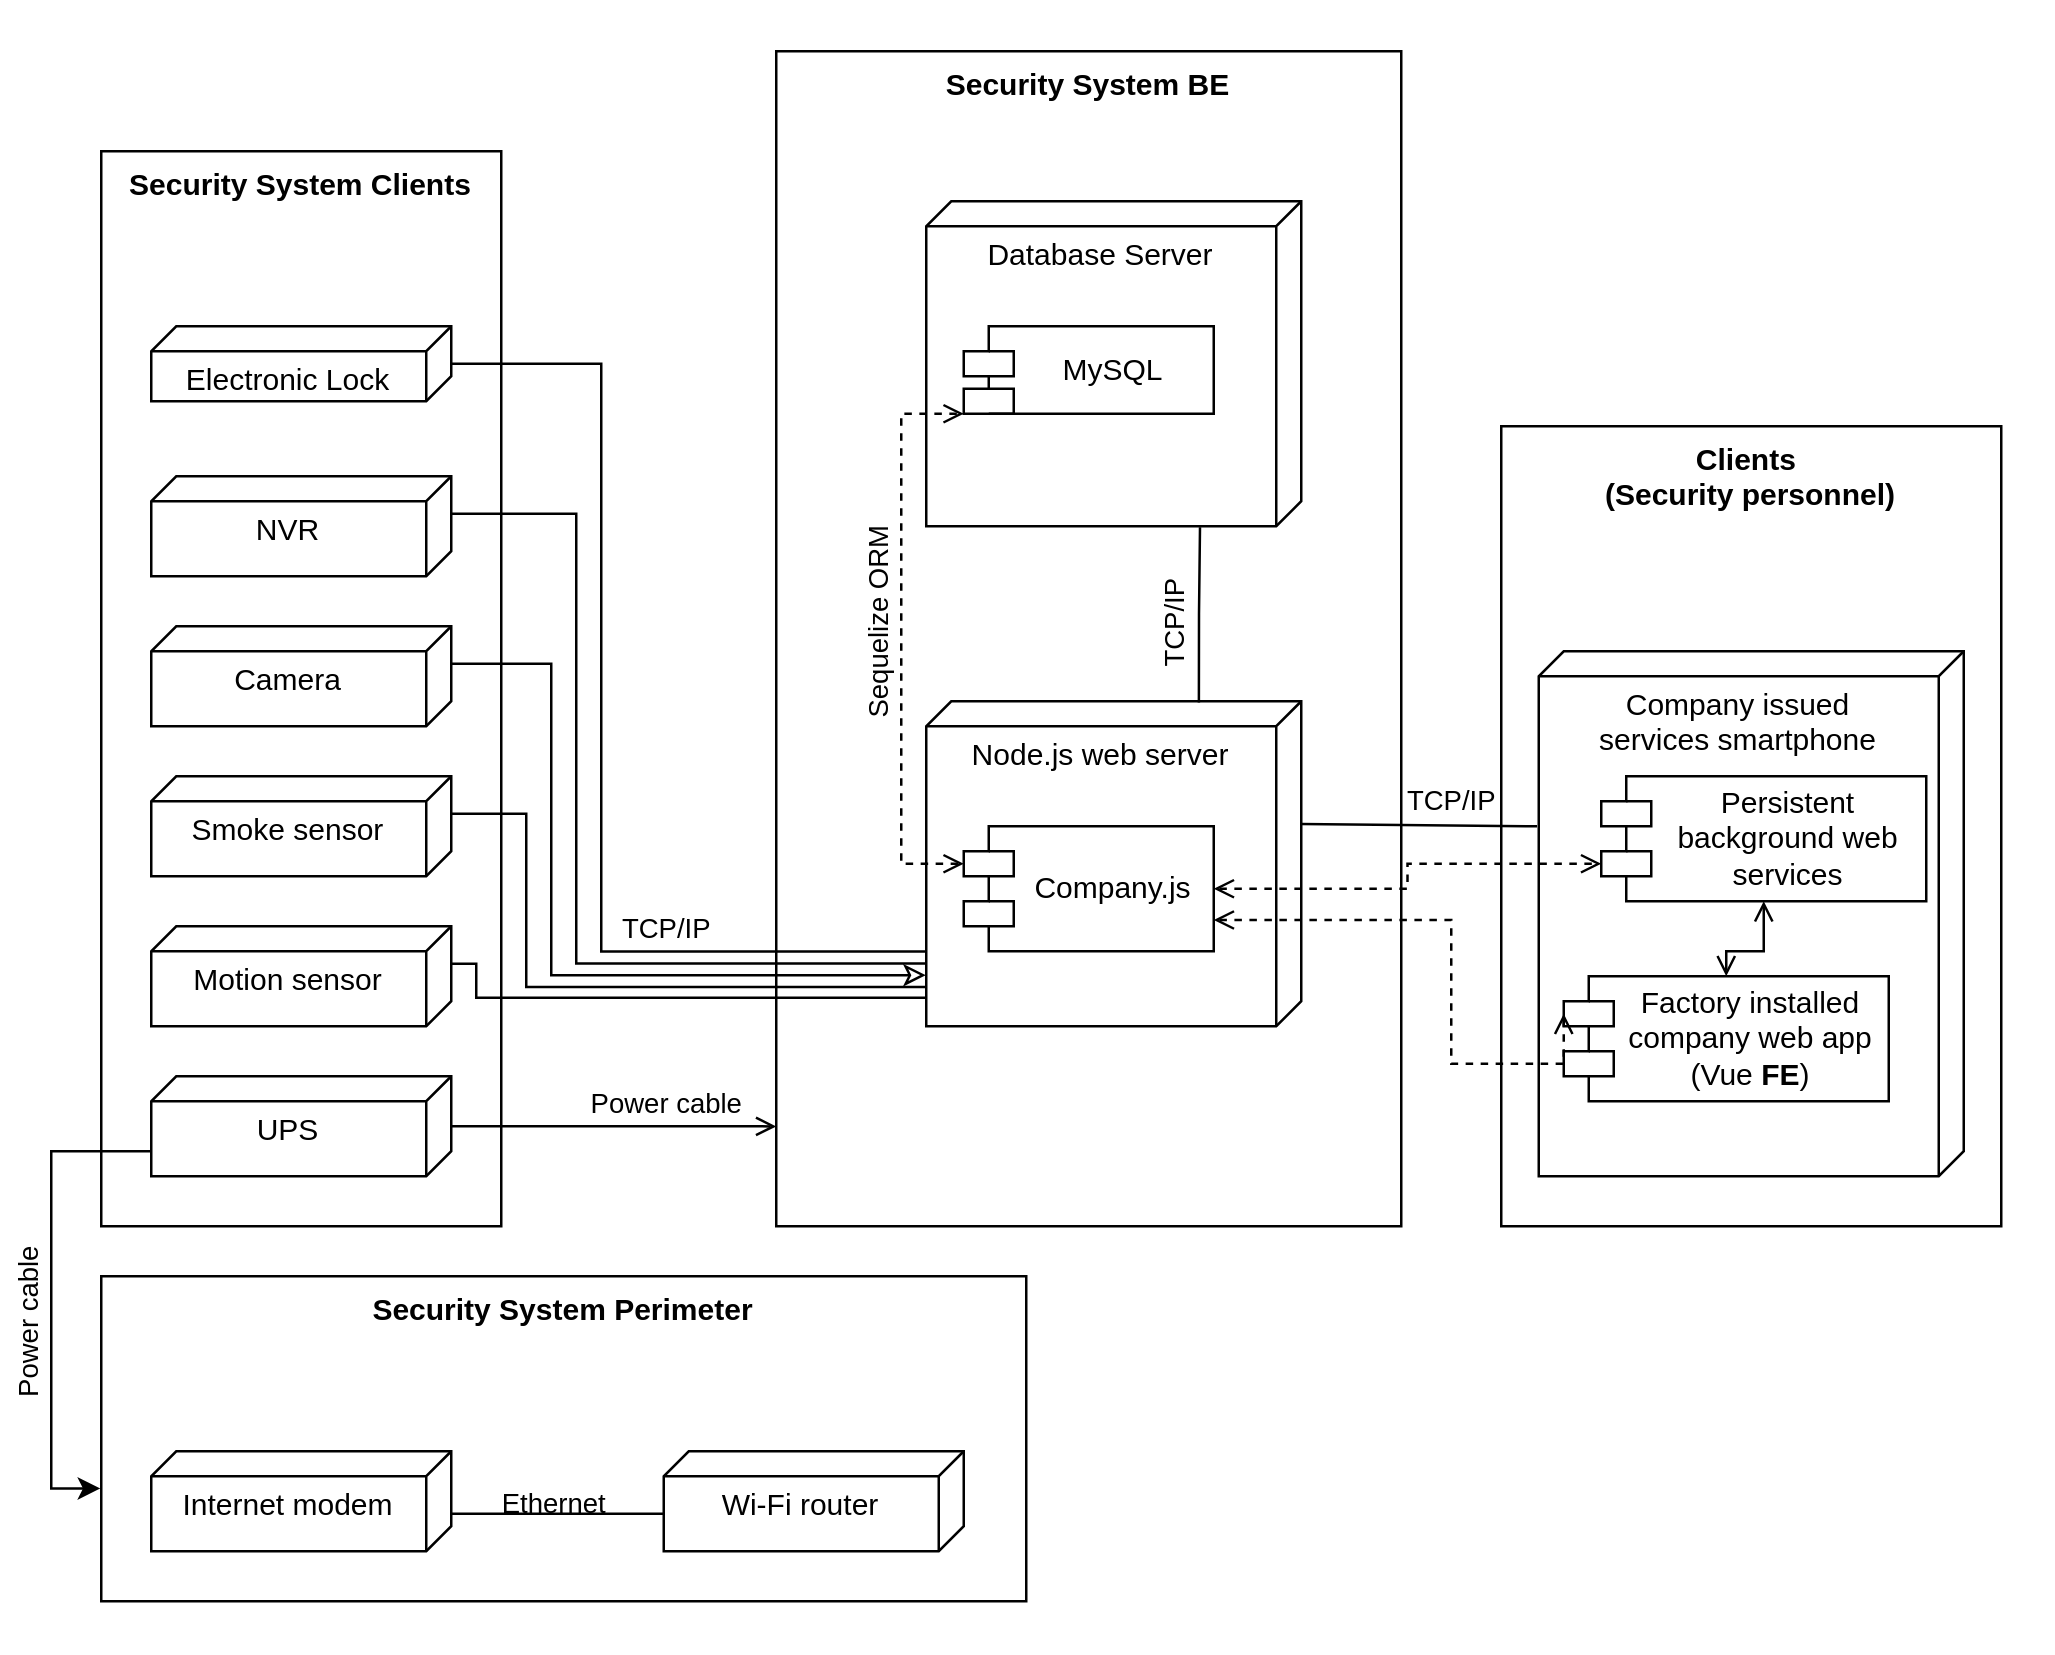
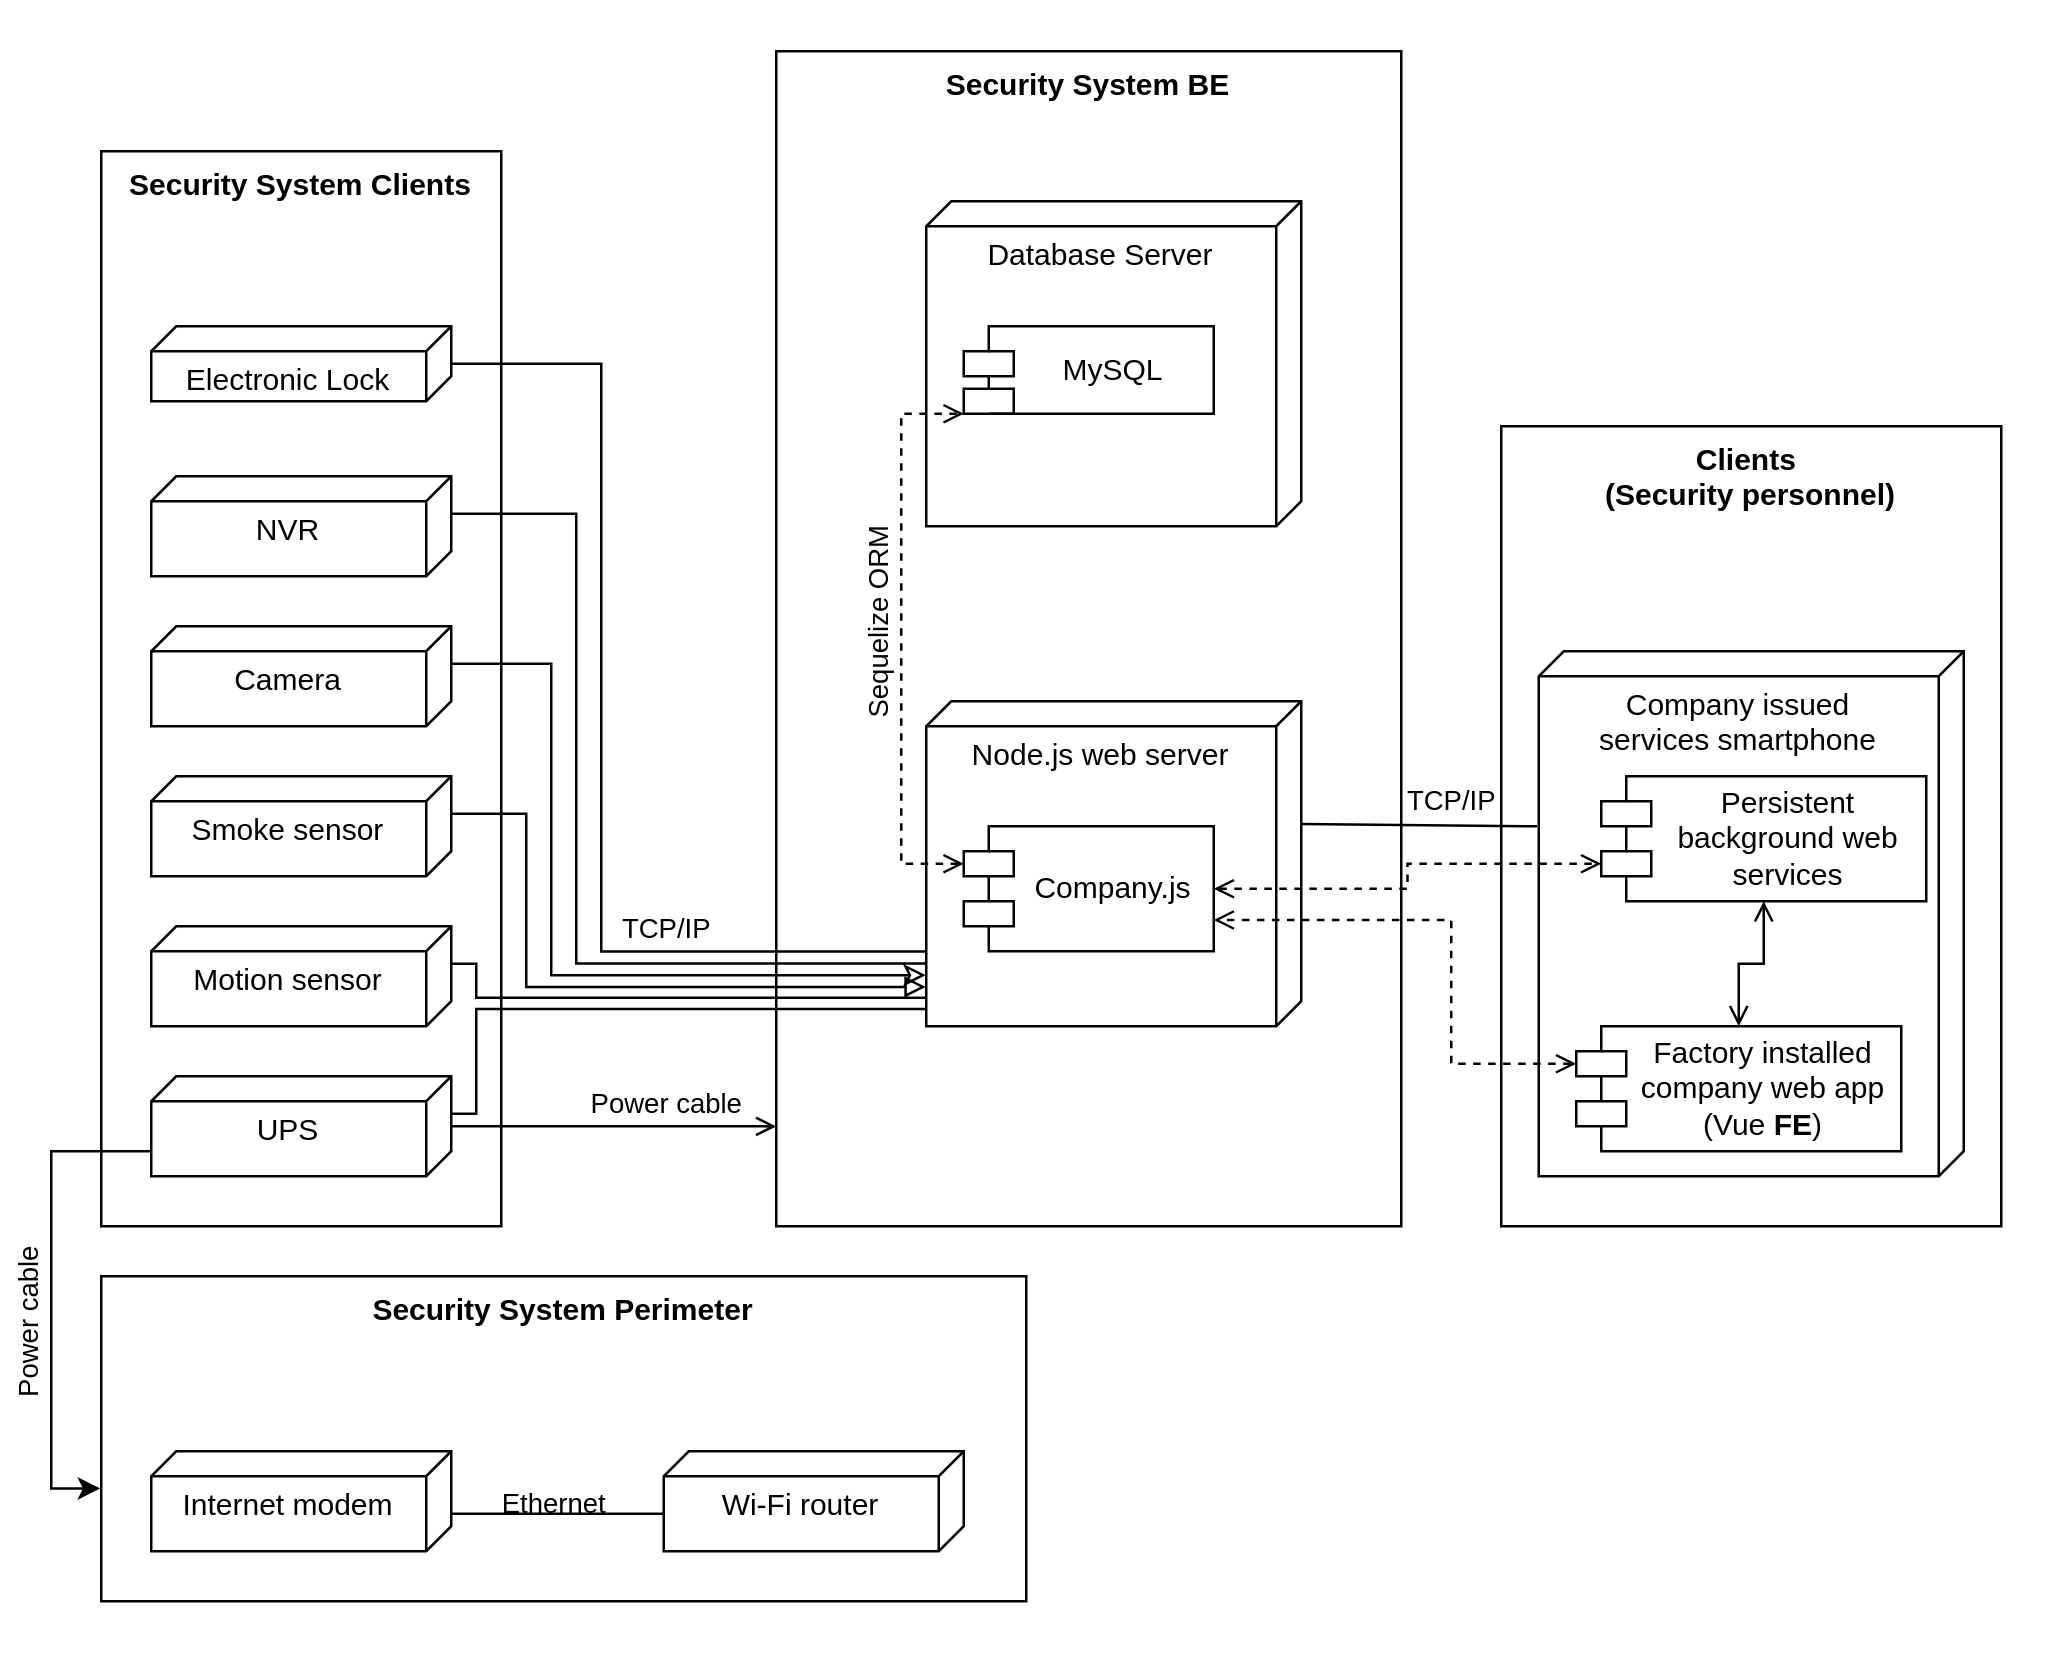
(1199, 612) -> none
(912, 987) -> (904, 987)
none -> (636, 1009)
(1726, 1039) -> (1739, 1089)
